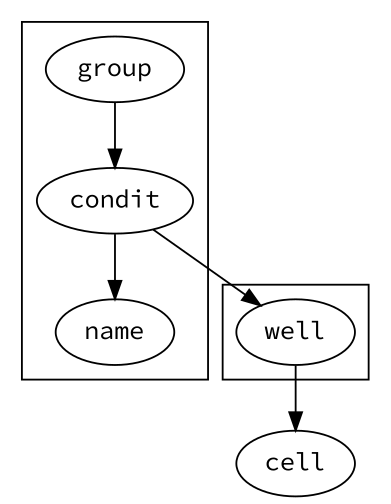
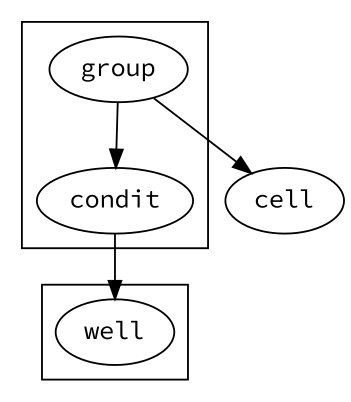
(115, 332) -> none
(296, 391) -> (195, 130)
